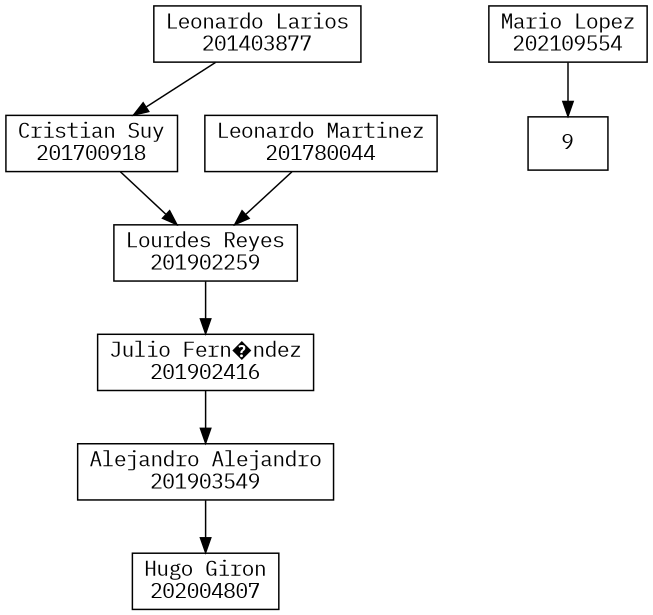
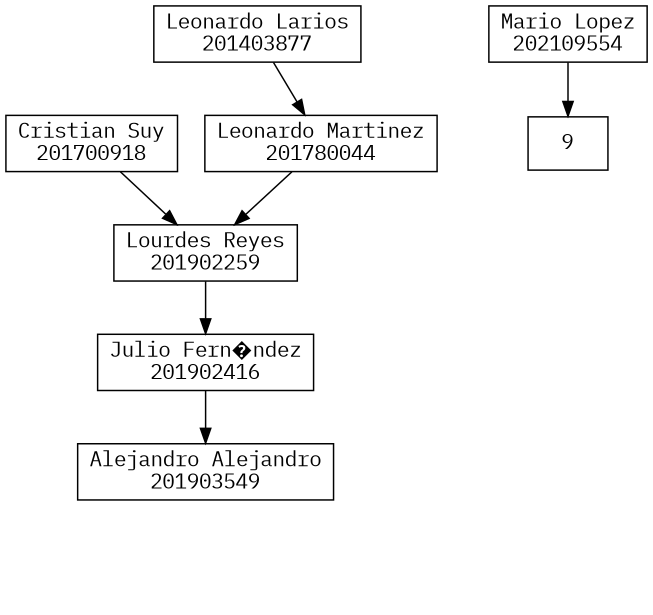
(181, 85) -> (285, 82)
(206, 581) -> none
